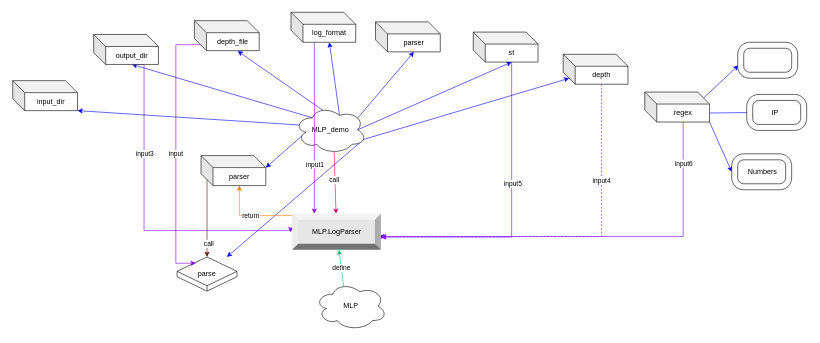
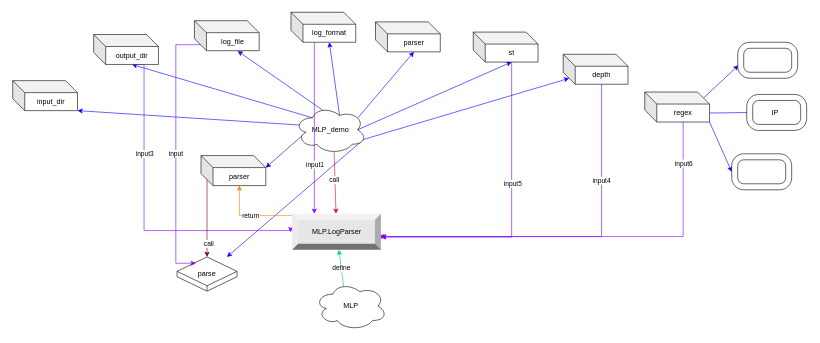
(233, 42) -> (233, 42)
(602, 158) -> (602, 158)
(762, 172) -> none
